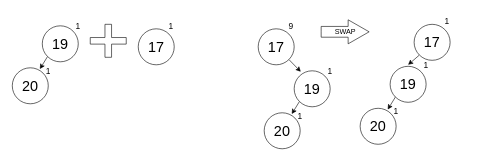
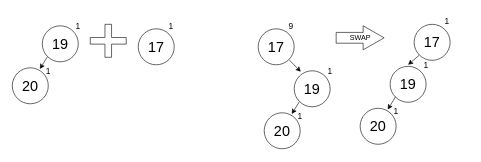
(345, 32) -> (360, 38)
